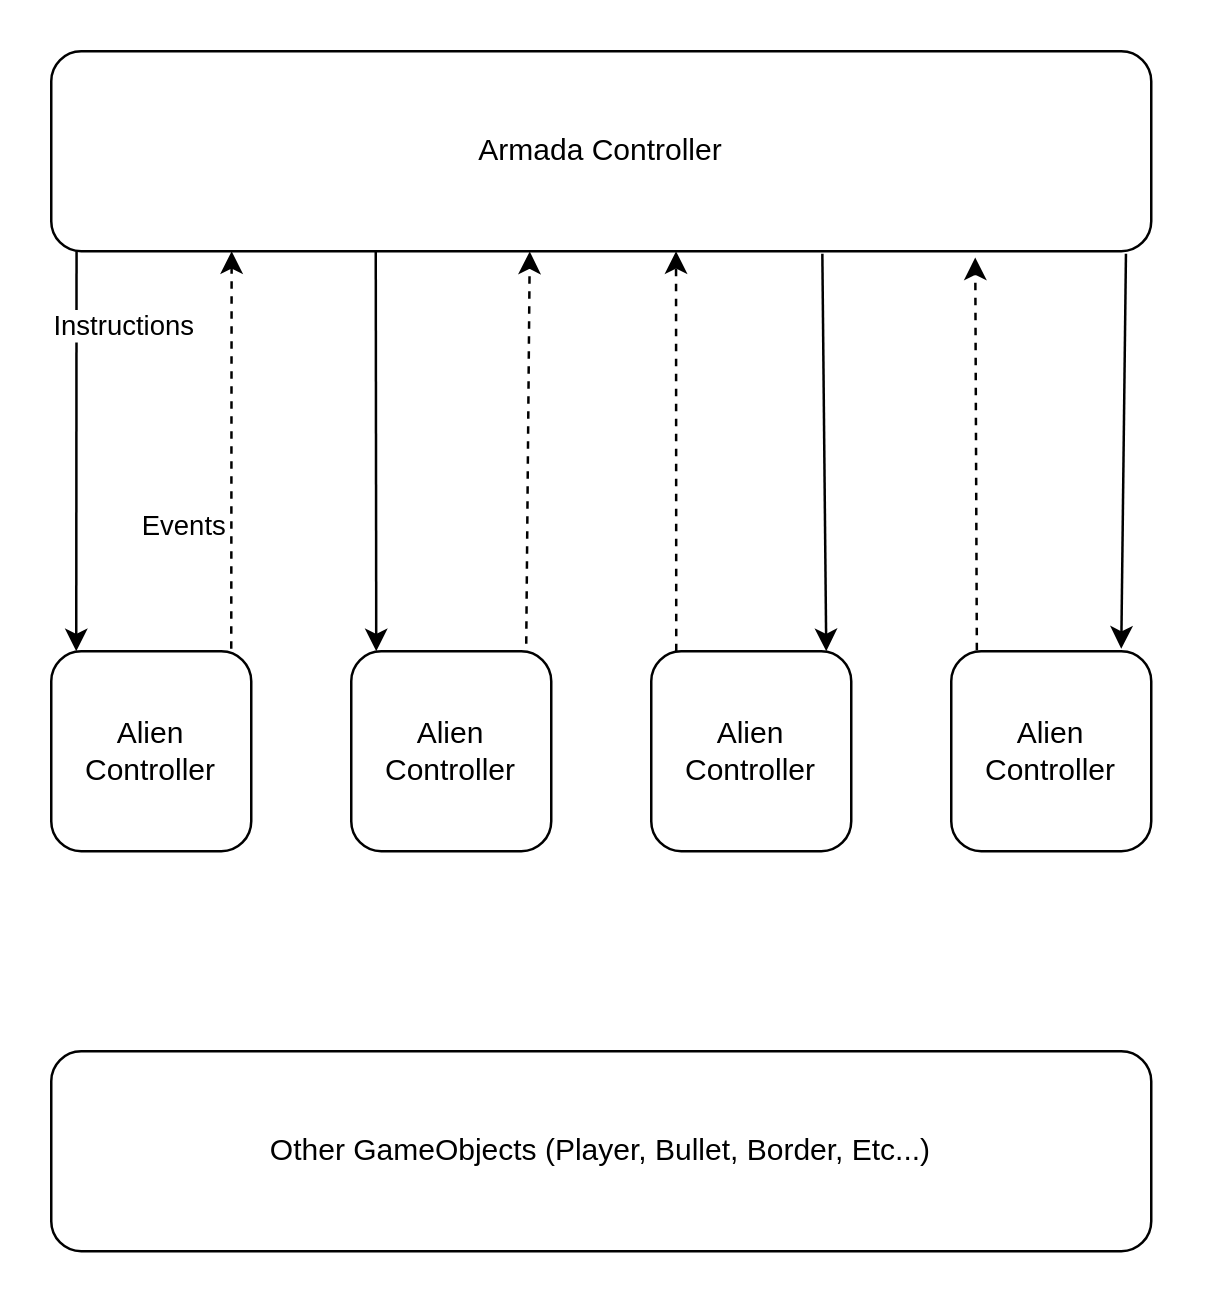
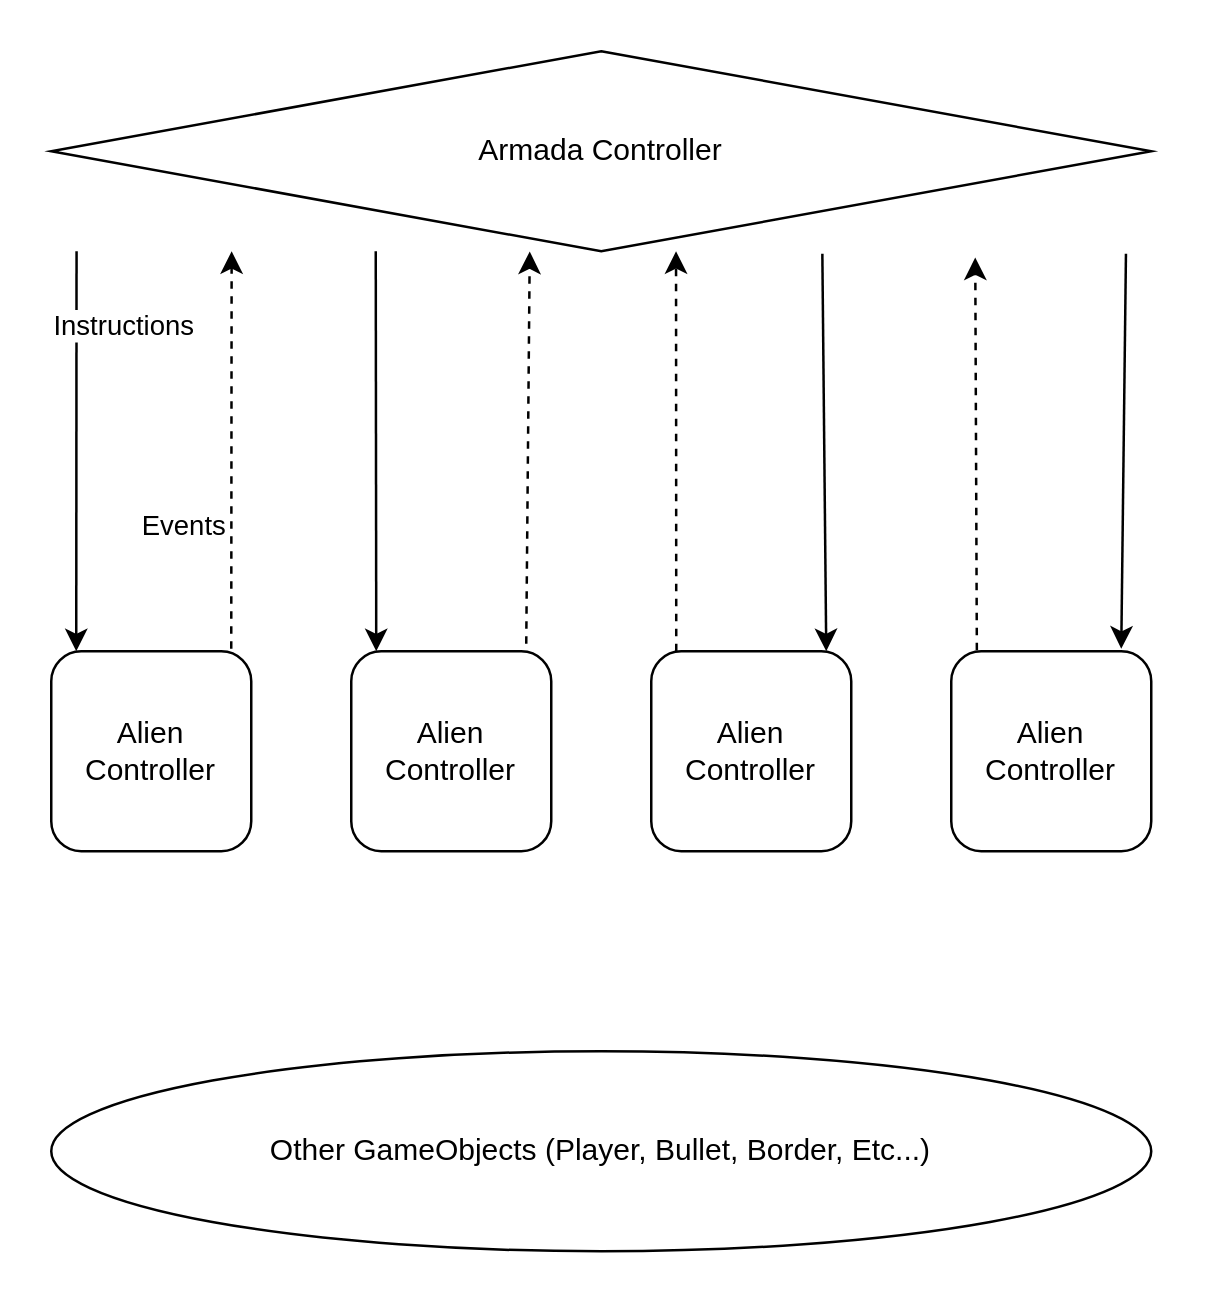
(601, 151) -> (601, 151)
(601, 1151) -> (601, 1151)
